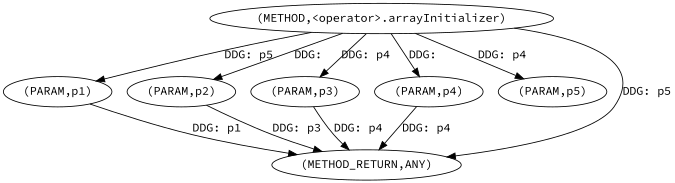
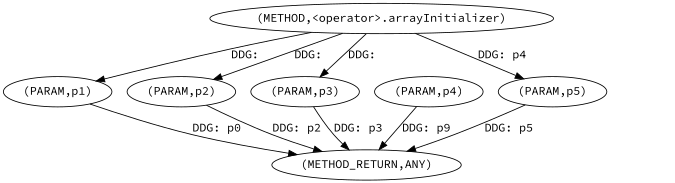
(403, 52) -> none
(249, 55) -> (249, 55)
(366, 55) -> (366, 55)
(609, 112) -> (471, 128)
(217, 128) -> (217, 128)
(297, 128) -> (297, 128)
(358, 128) -> (358, 128)
(426, 128) -> (426, 128)
